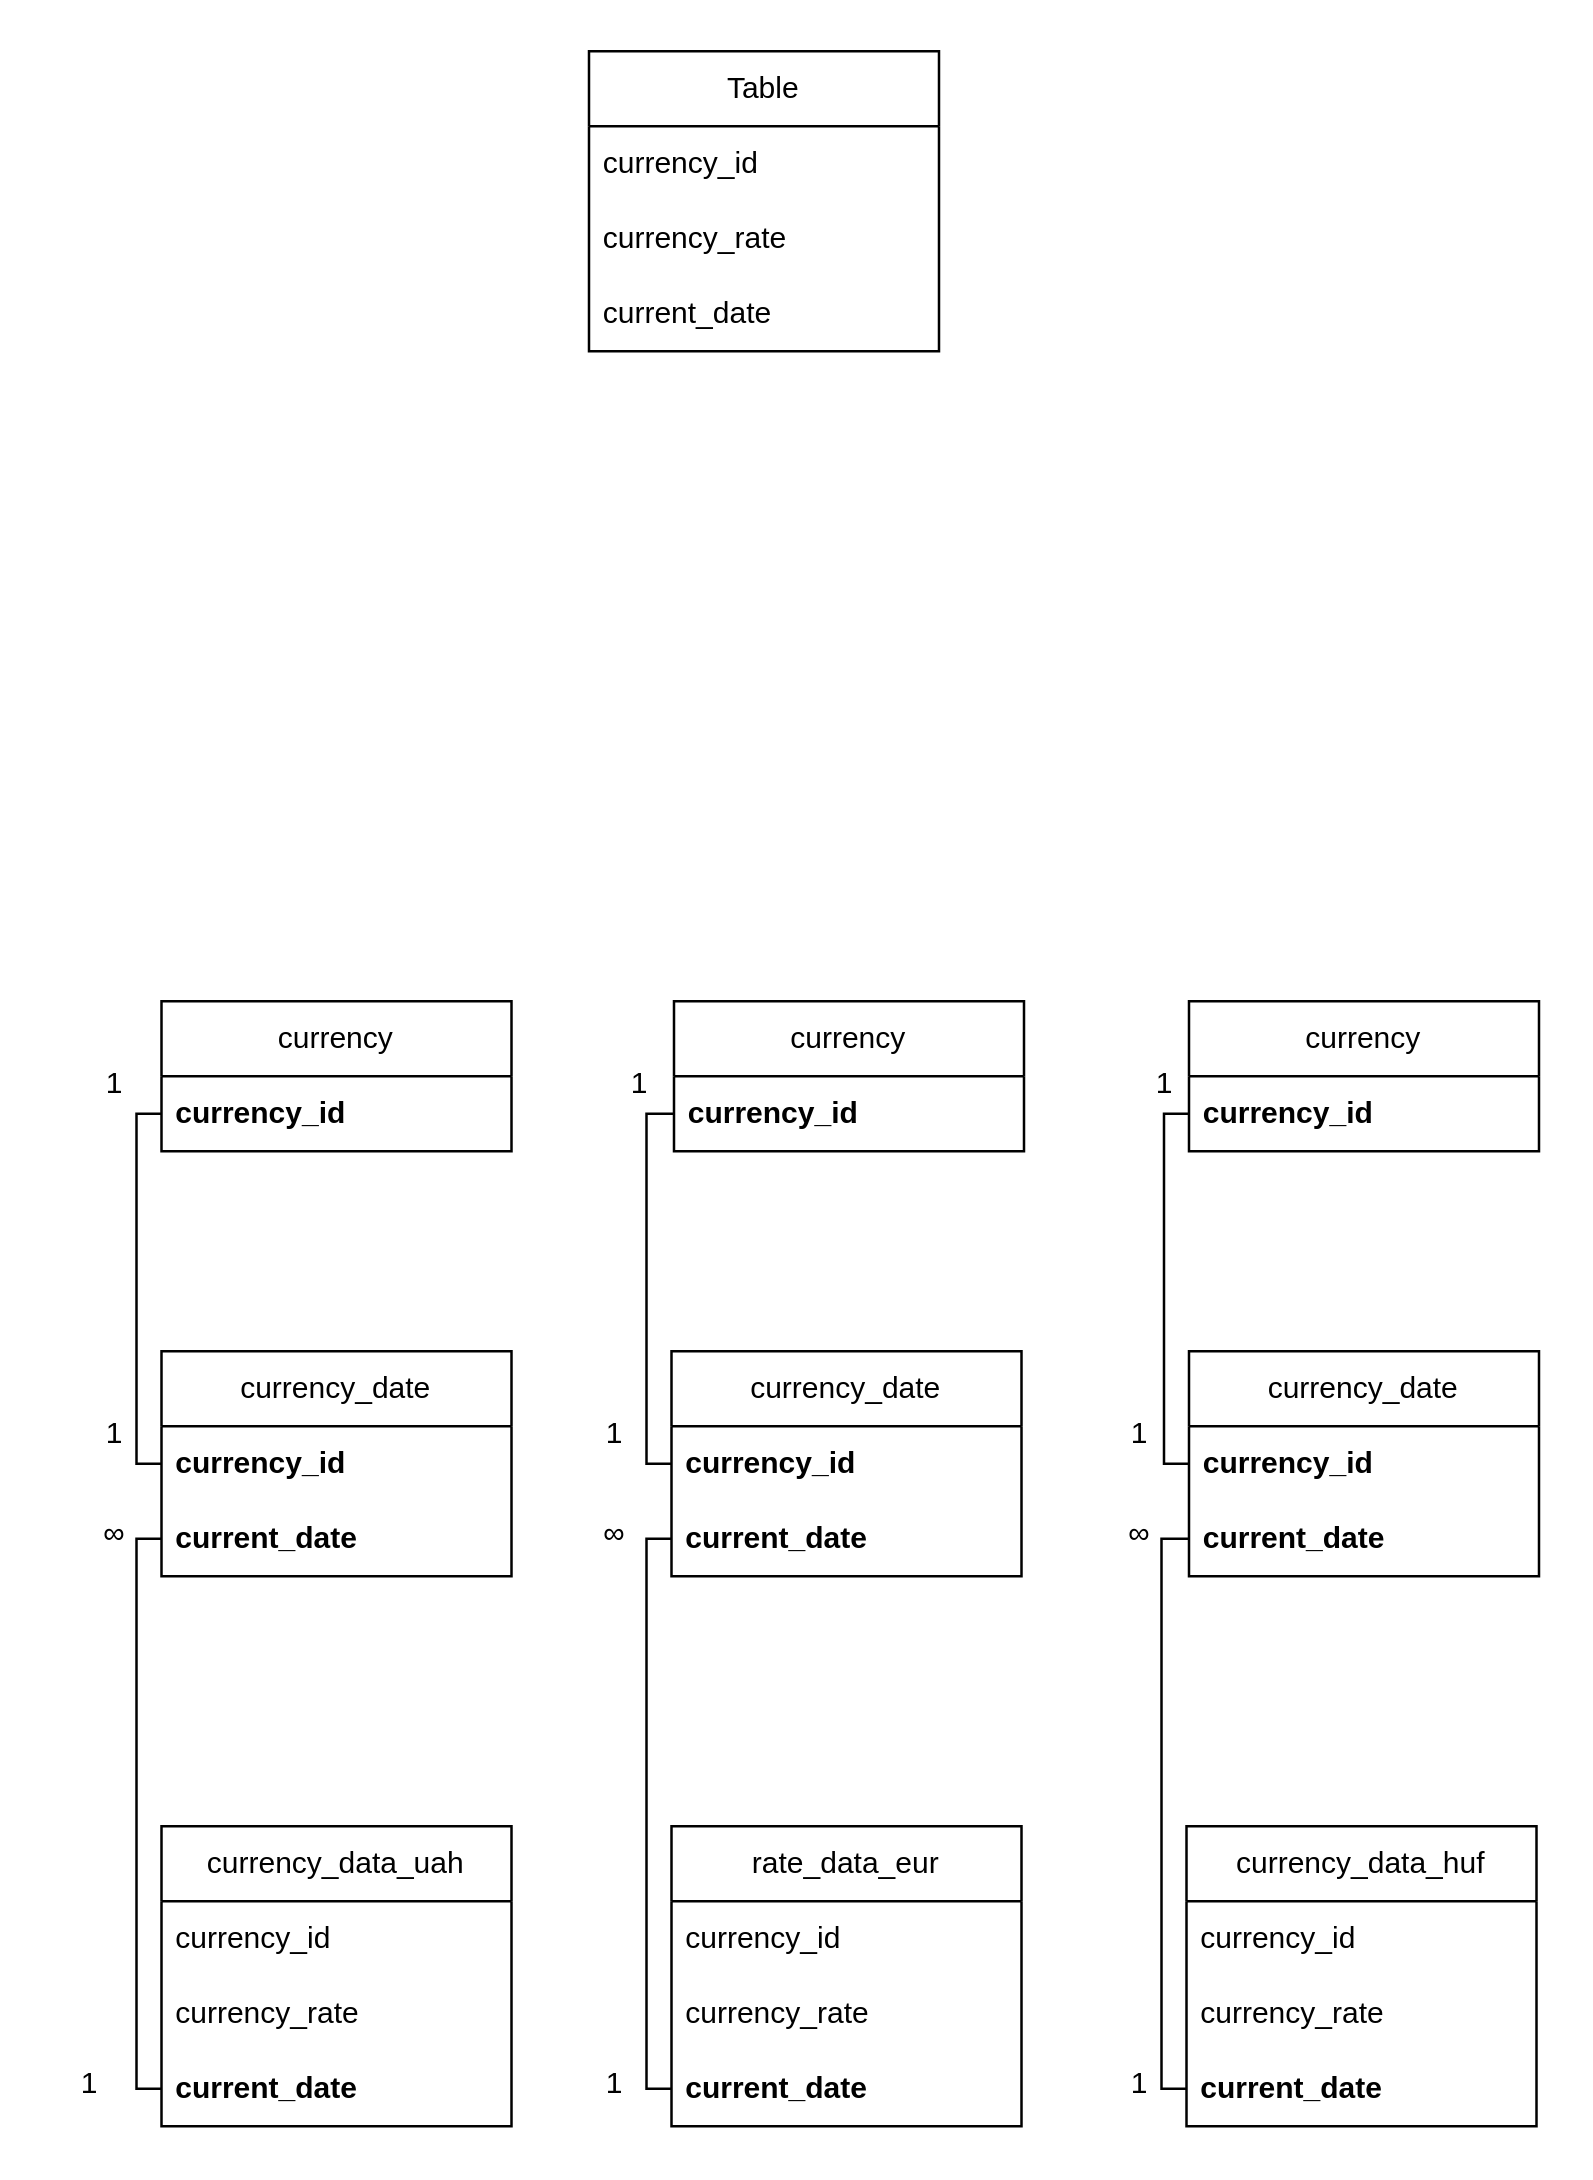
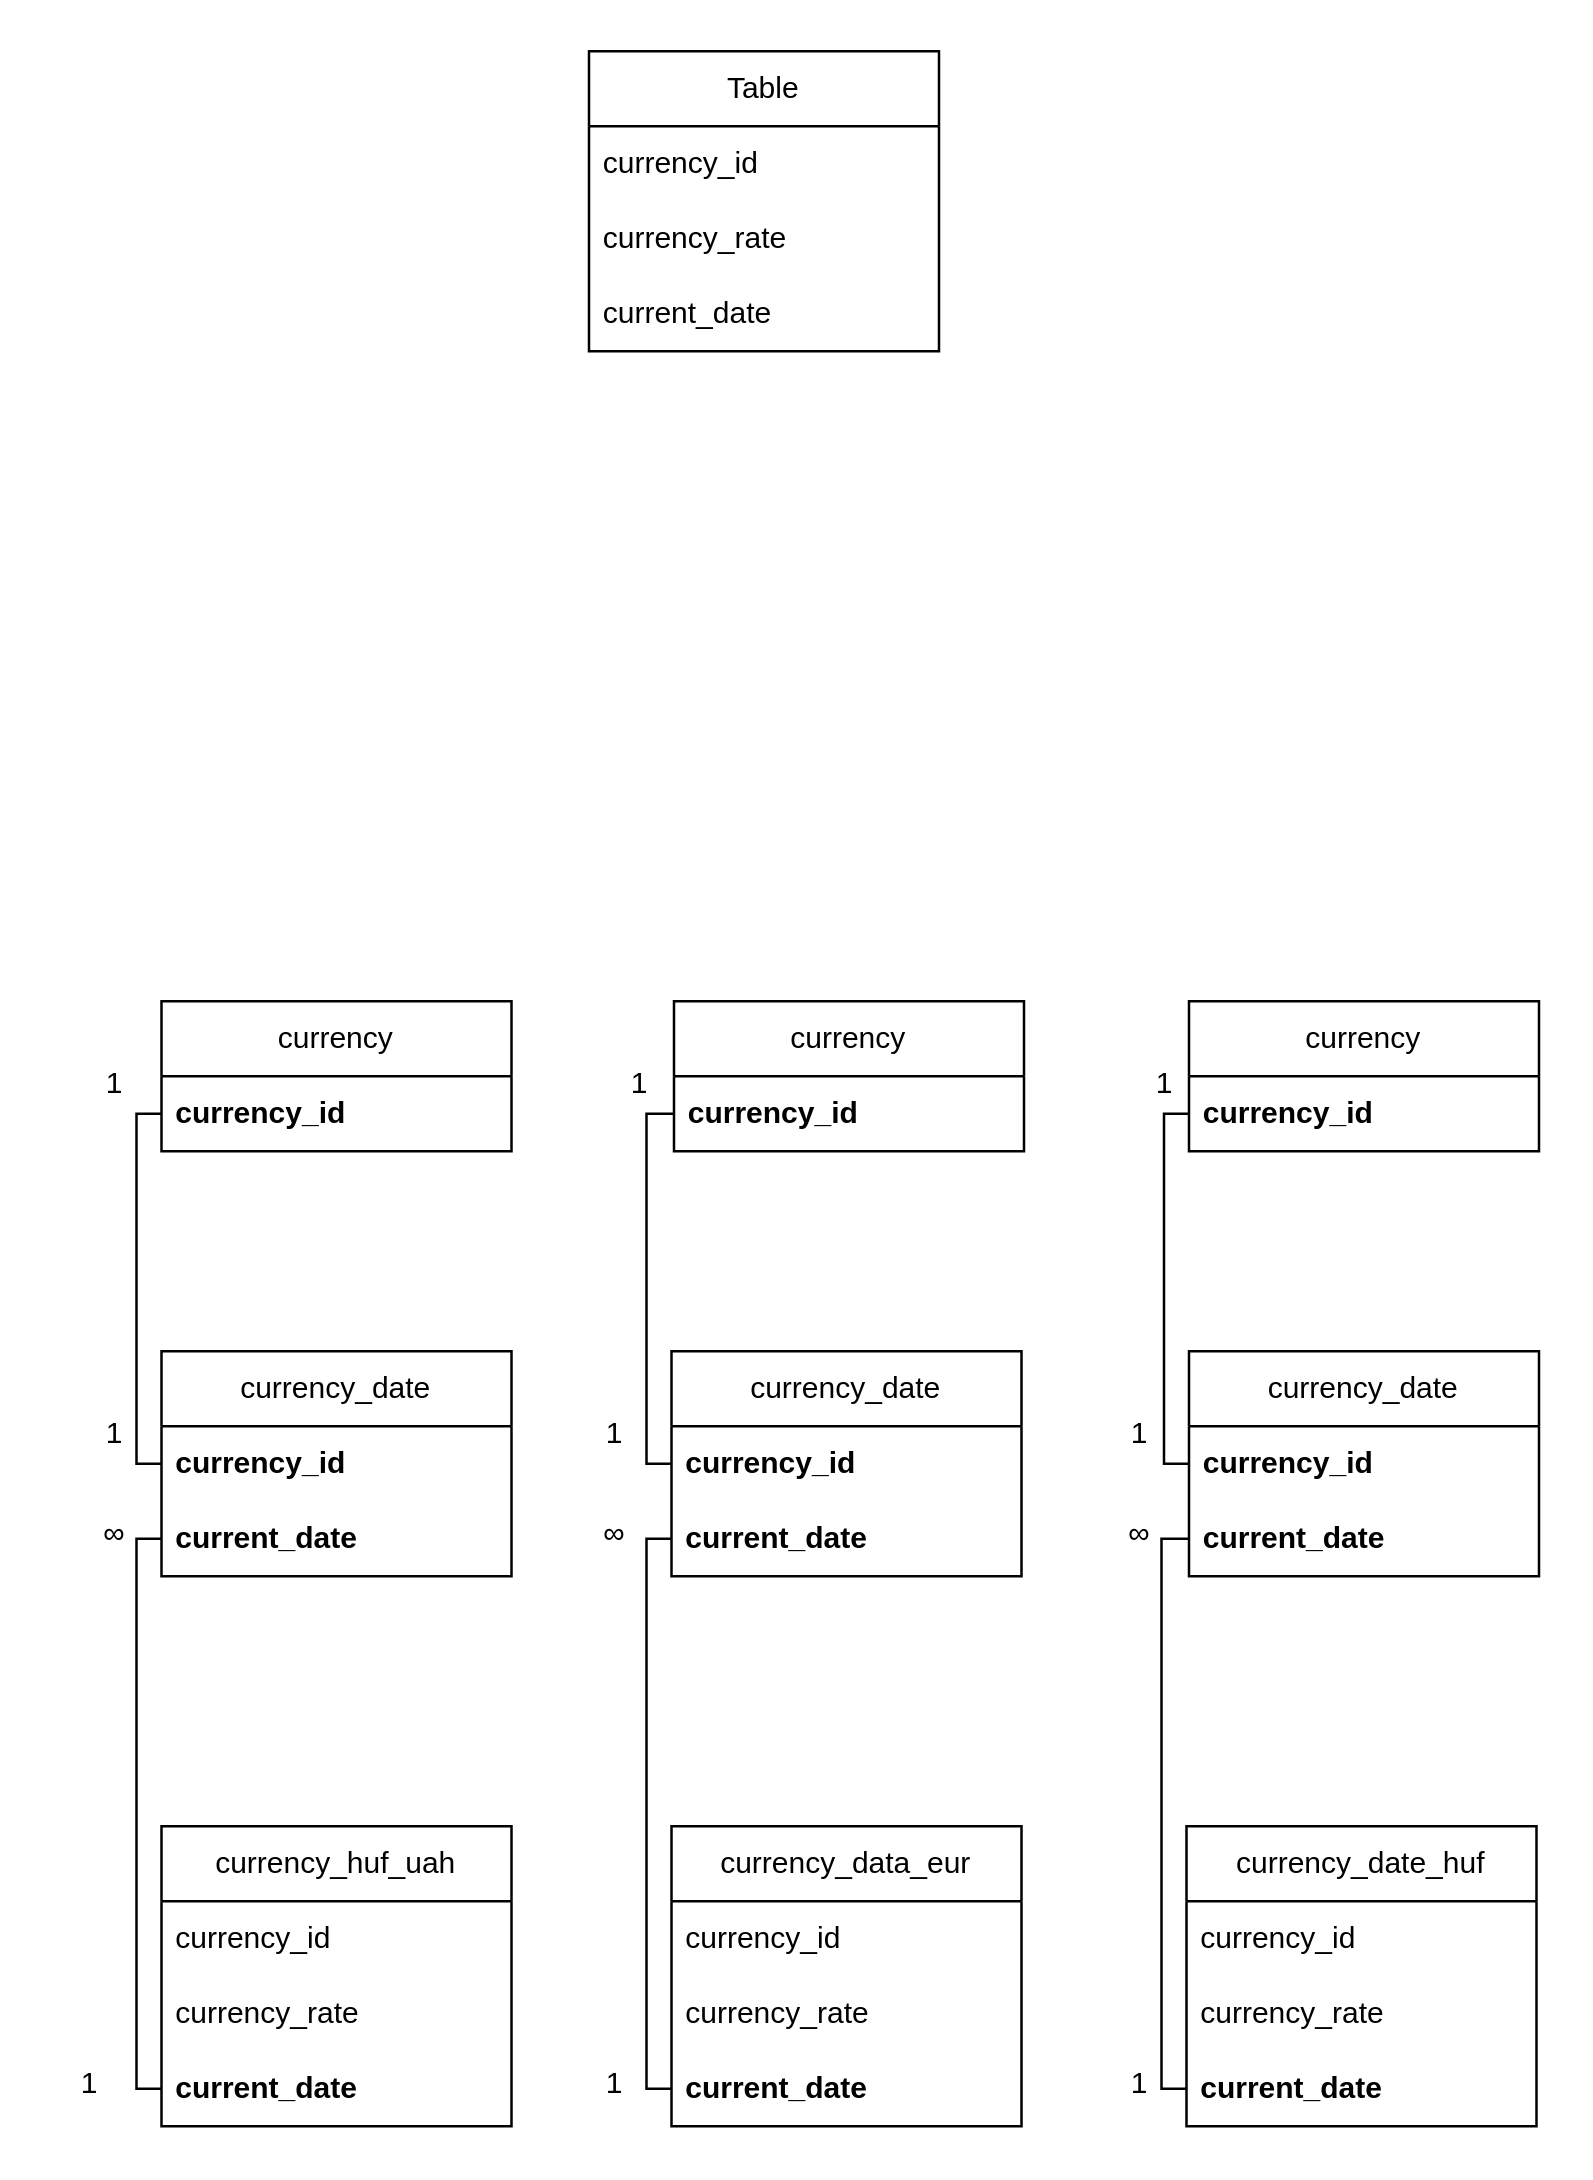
(336, 1864) -> (336, 1864)
(846, 1864) -> (846, 1864)
(1361, 1864) -> (1361, 1864)
